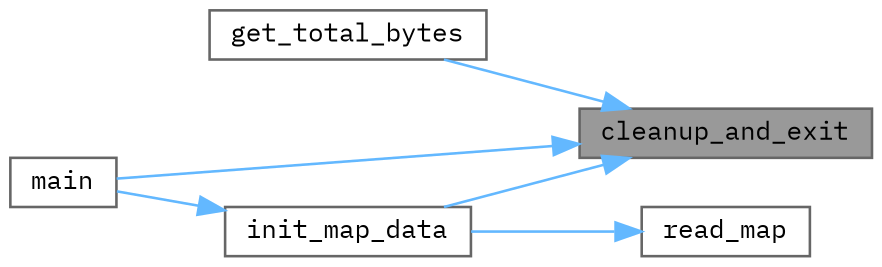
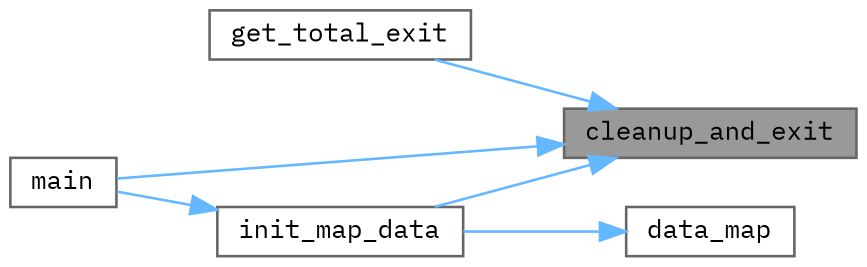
(348, 35) -> (340, 35)
(726, 232) -> (710, 232)
